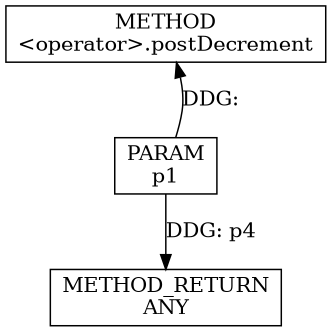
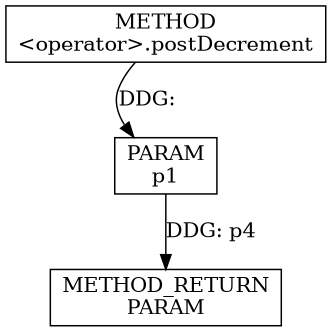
(182, 108) -> (118, 92)
(166, 308) -> (166, 308)
